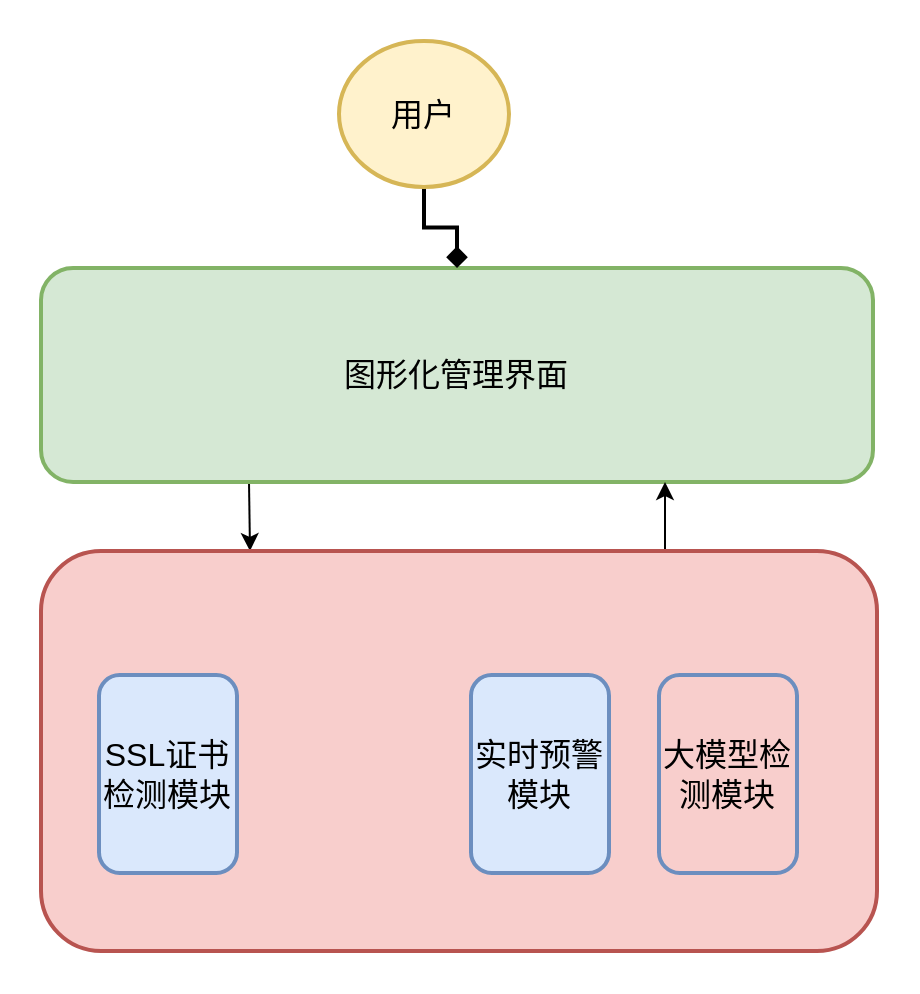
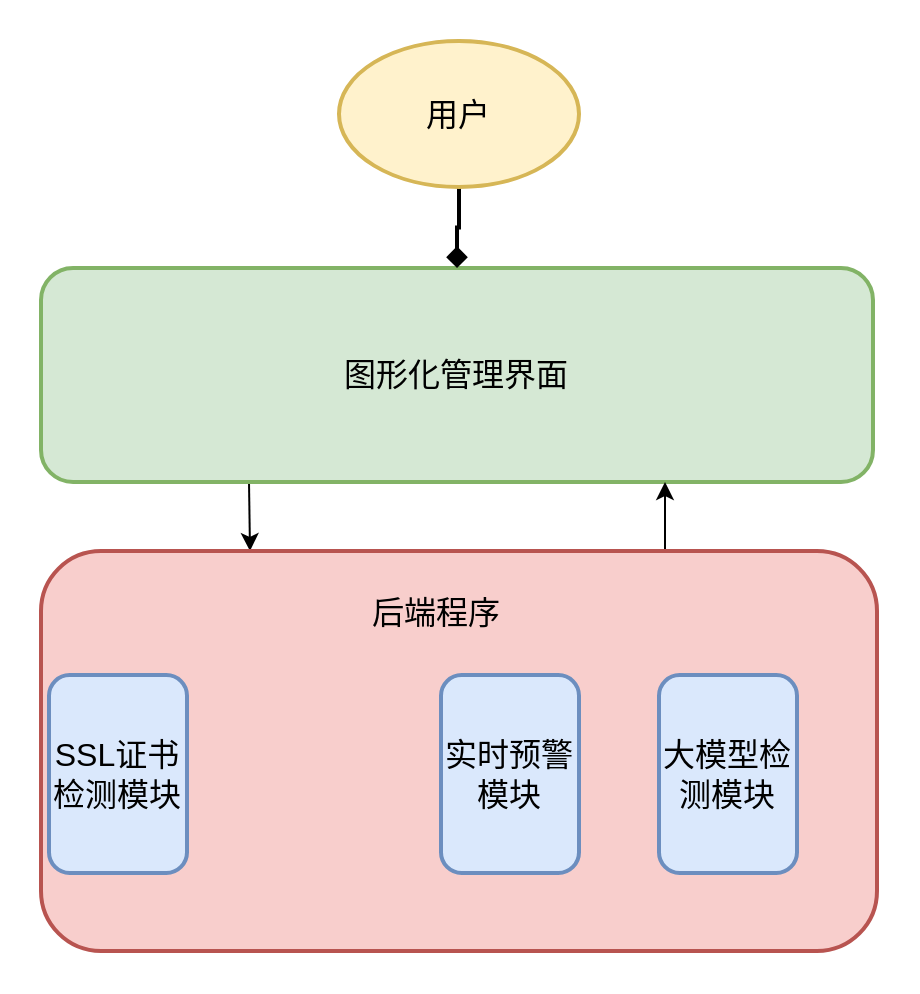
(424, 114) -> (459, 114)
none -> (437, 613)
(168, 774) -> (118, 774)
(540, 774) -> (510, 774)
(728, 774) -> (728, 774)
